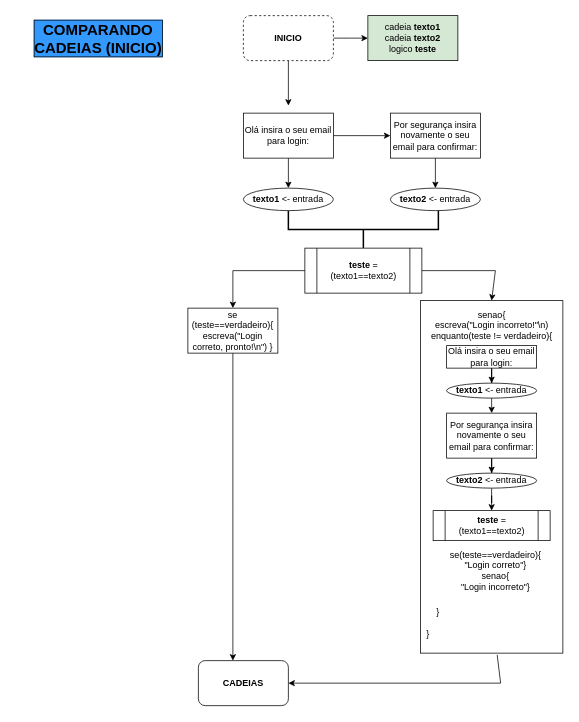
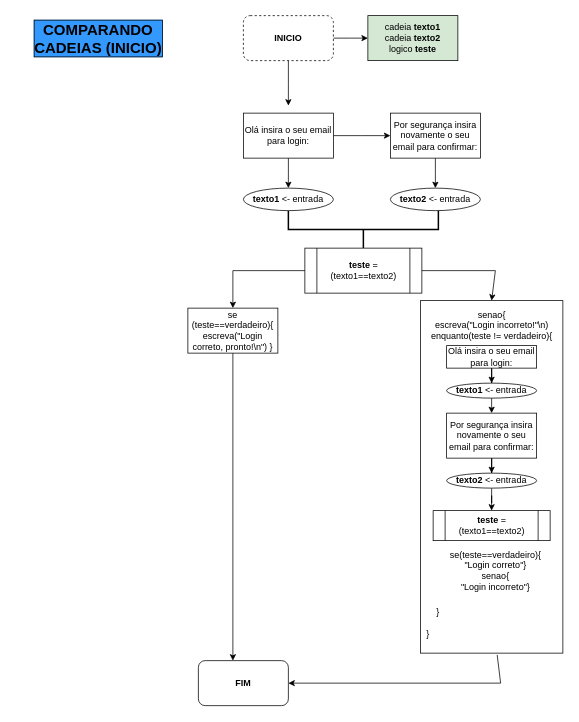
(243, 683) -> (243, 683)
